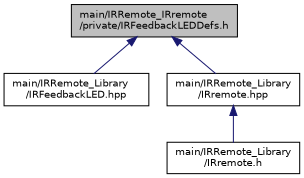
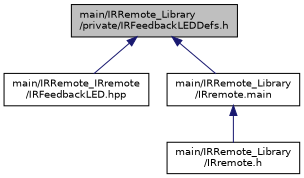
(154, 21) -> (154, 21)
(76, 90) -> (76, 90)
(233, 90) -> (233, 90)
